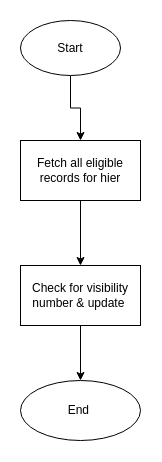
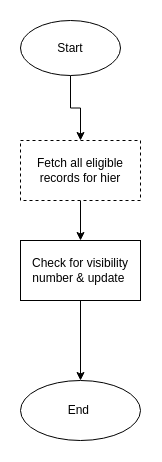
(81, 171) -> (81, 171)
(81, 296) -> (81, 271)
